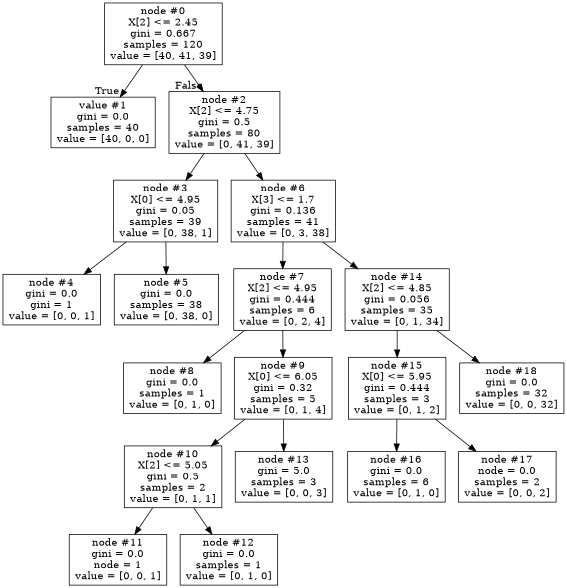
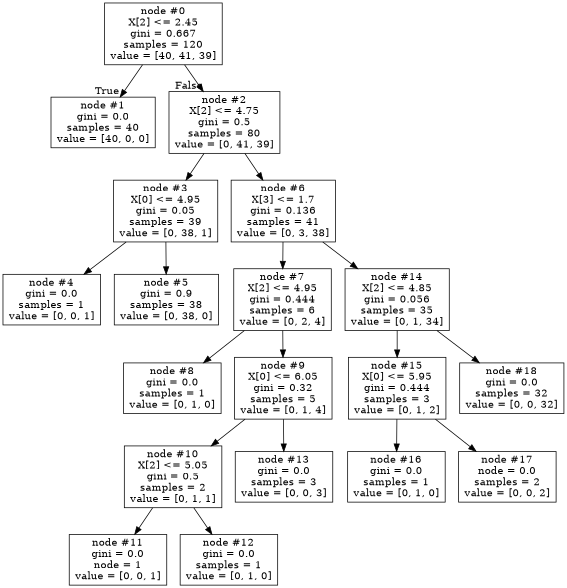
(103, 122) -> (103, 122)
(52, 300) -> (52, 300)
(166, 300) -> (166, 300)
(284, 477) -> (284, 477)
(396, 477) -> (396, 477)
